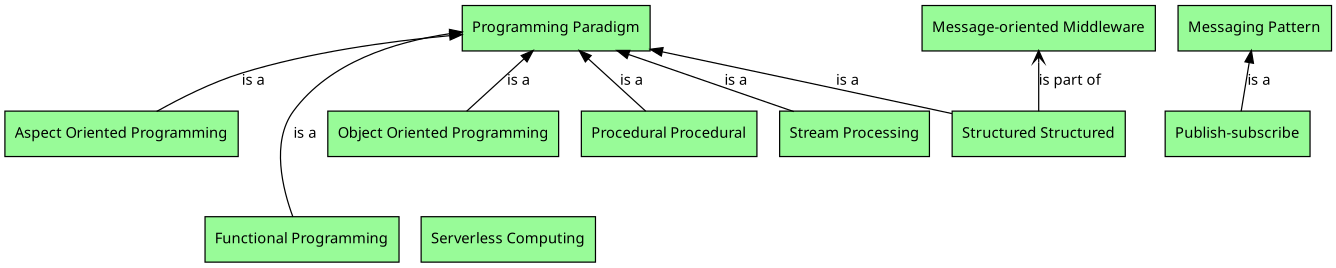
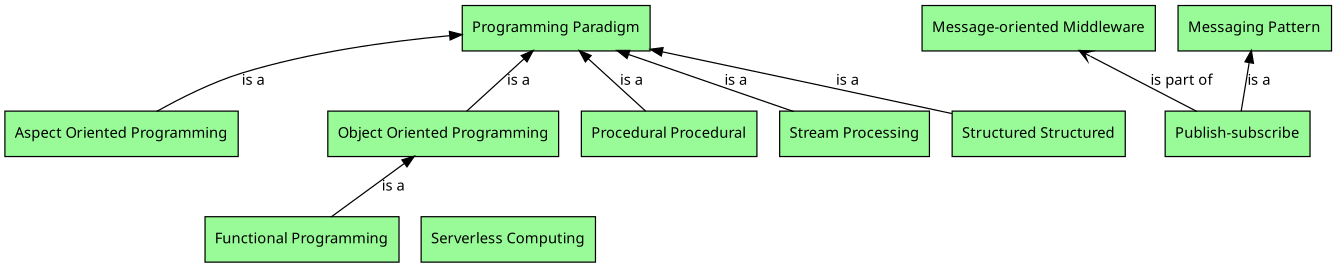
(317, 86) -> (368, 190)
(1039, 87) -> (1144, 84)
